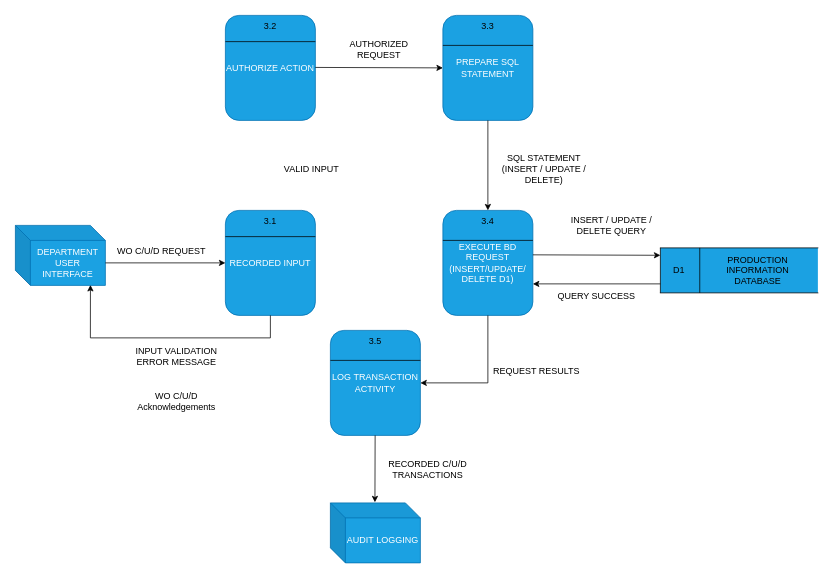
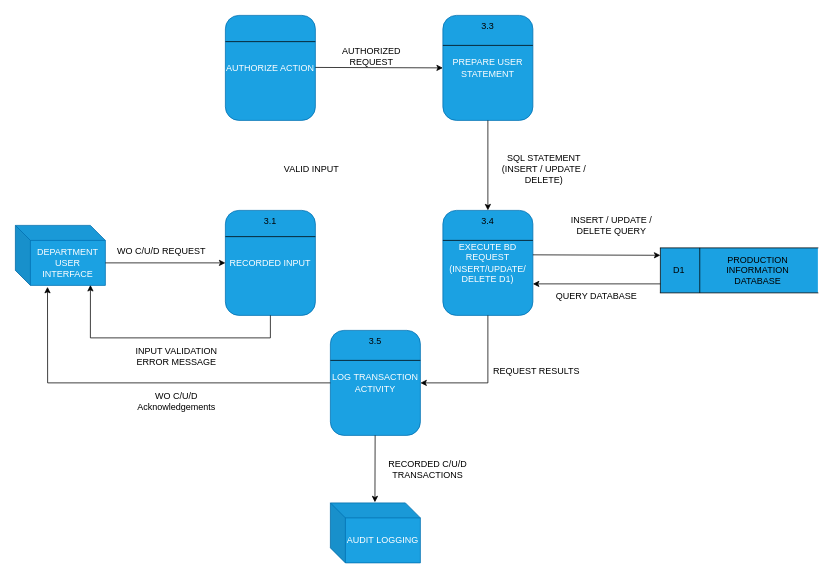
(270, 27) -> none
(379, 49) -> (372, 57)
(488, 68) -> (488, 68)
(597, 297) -> (597, 297)
none -> (48, 339)
